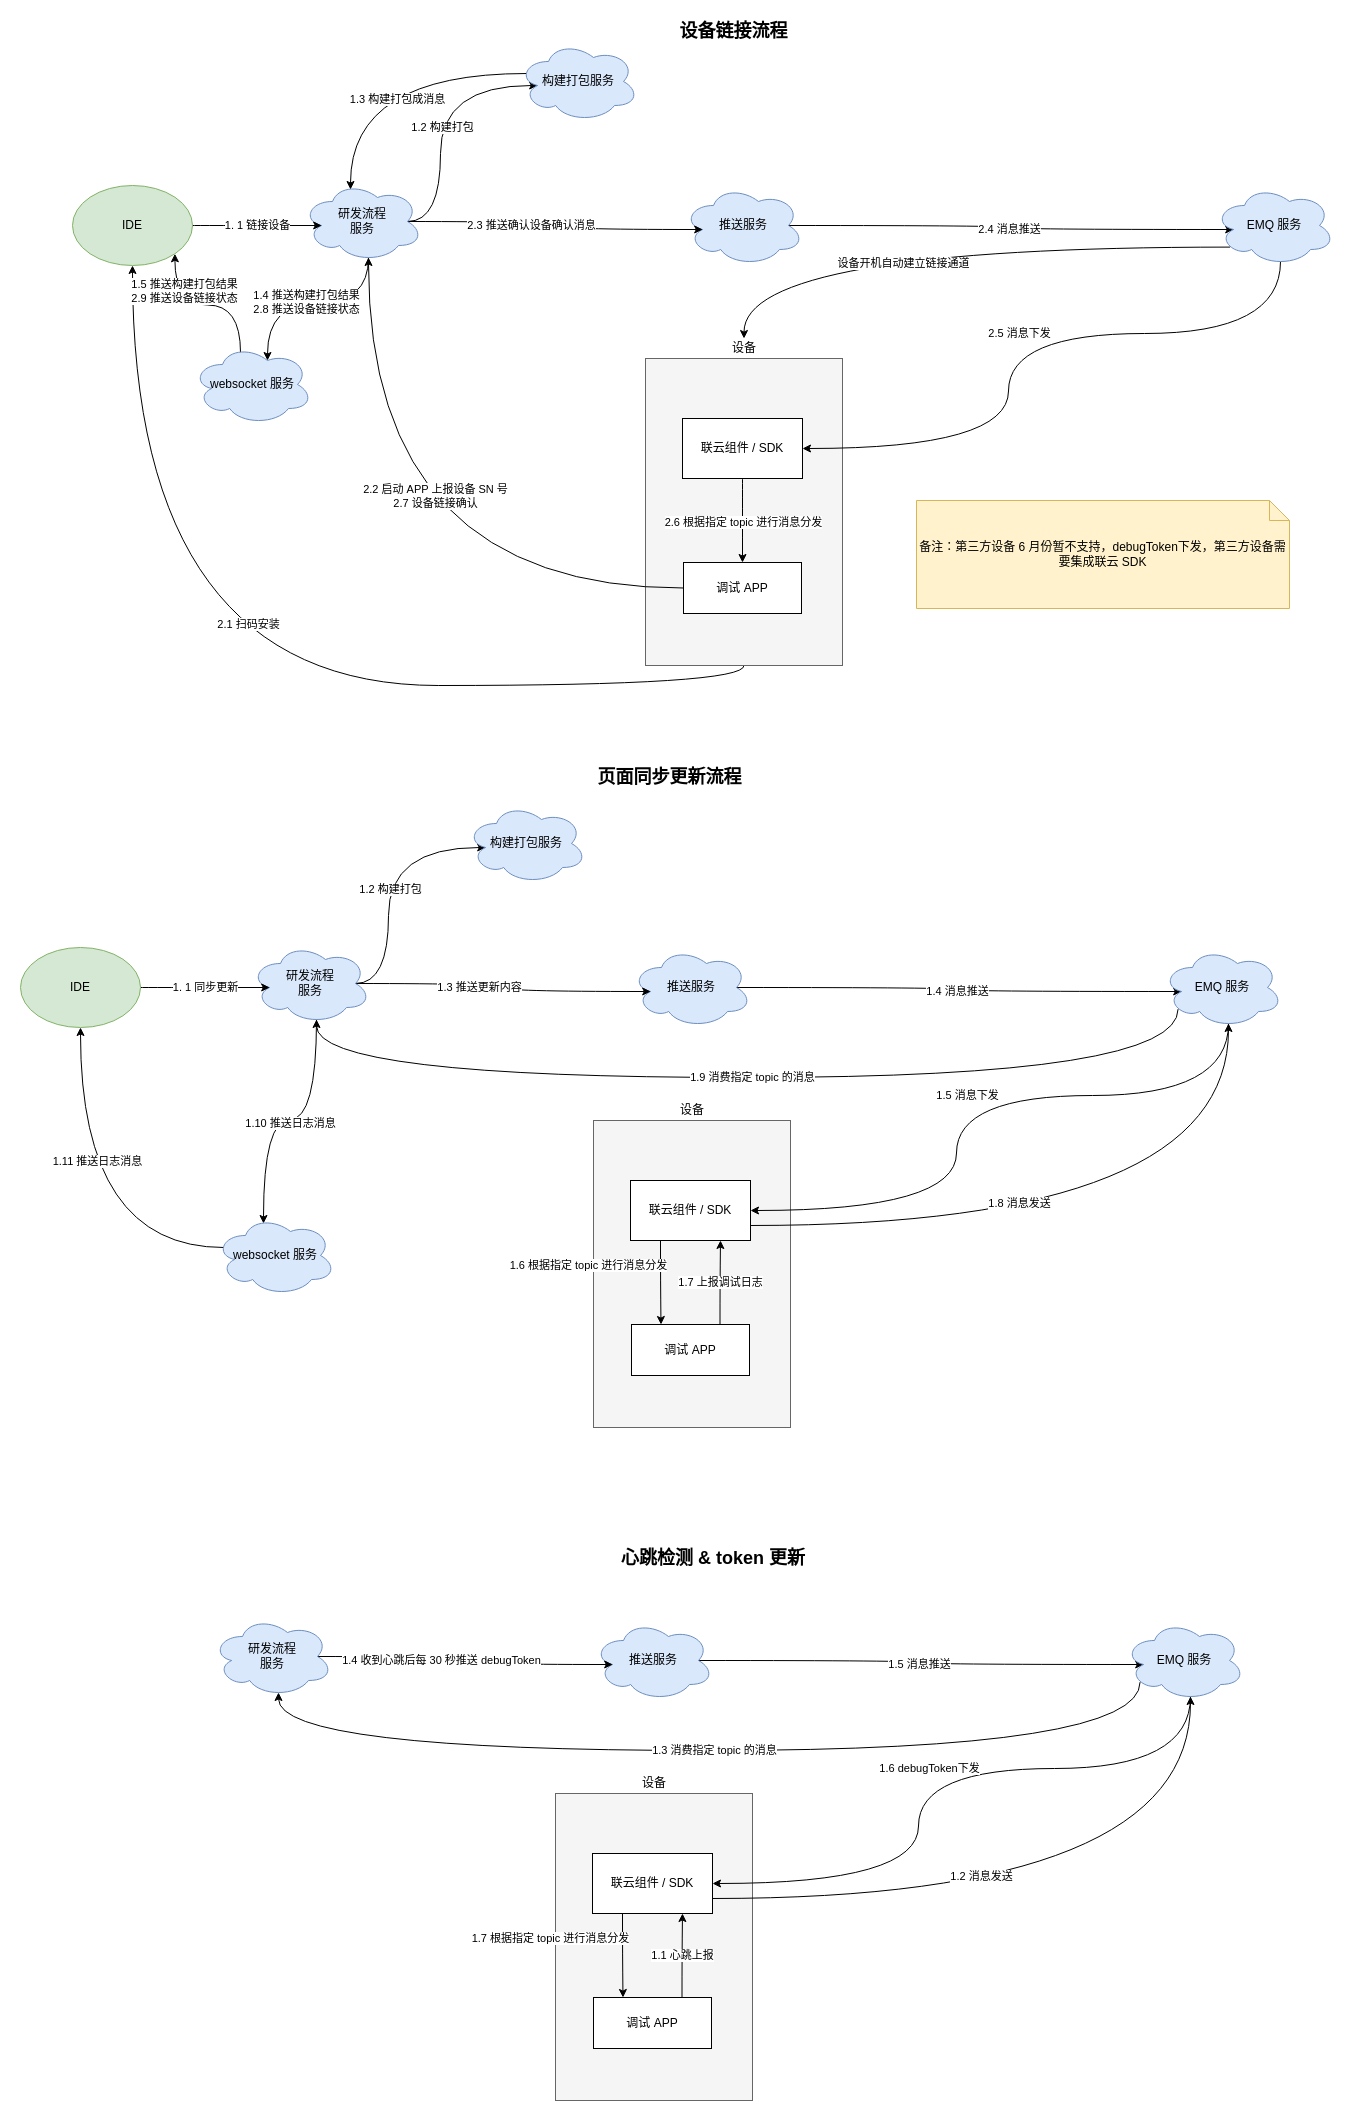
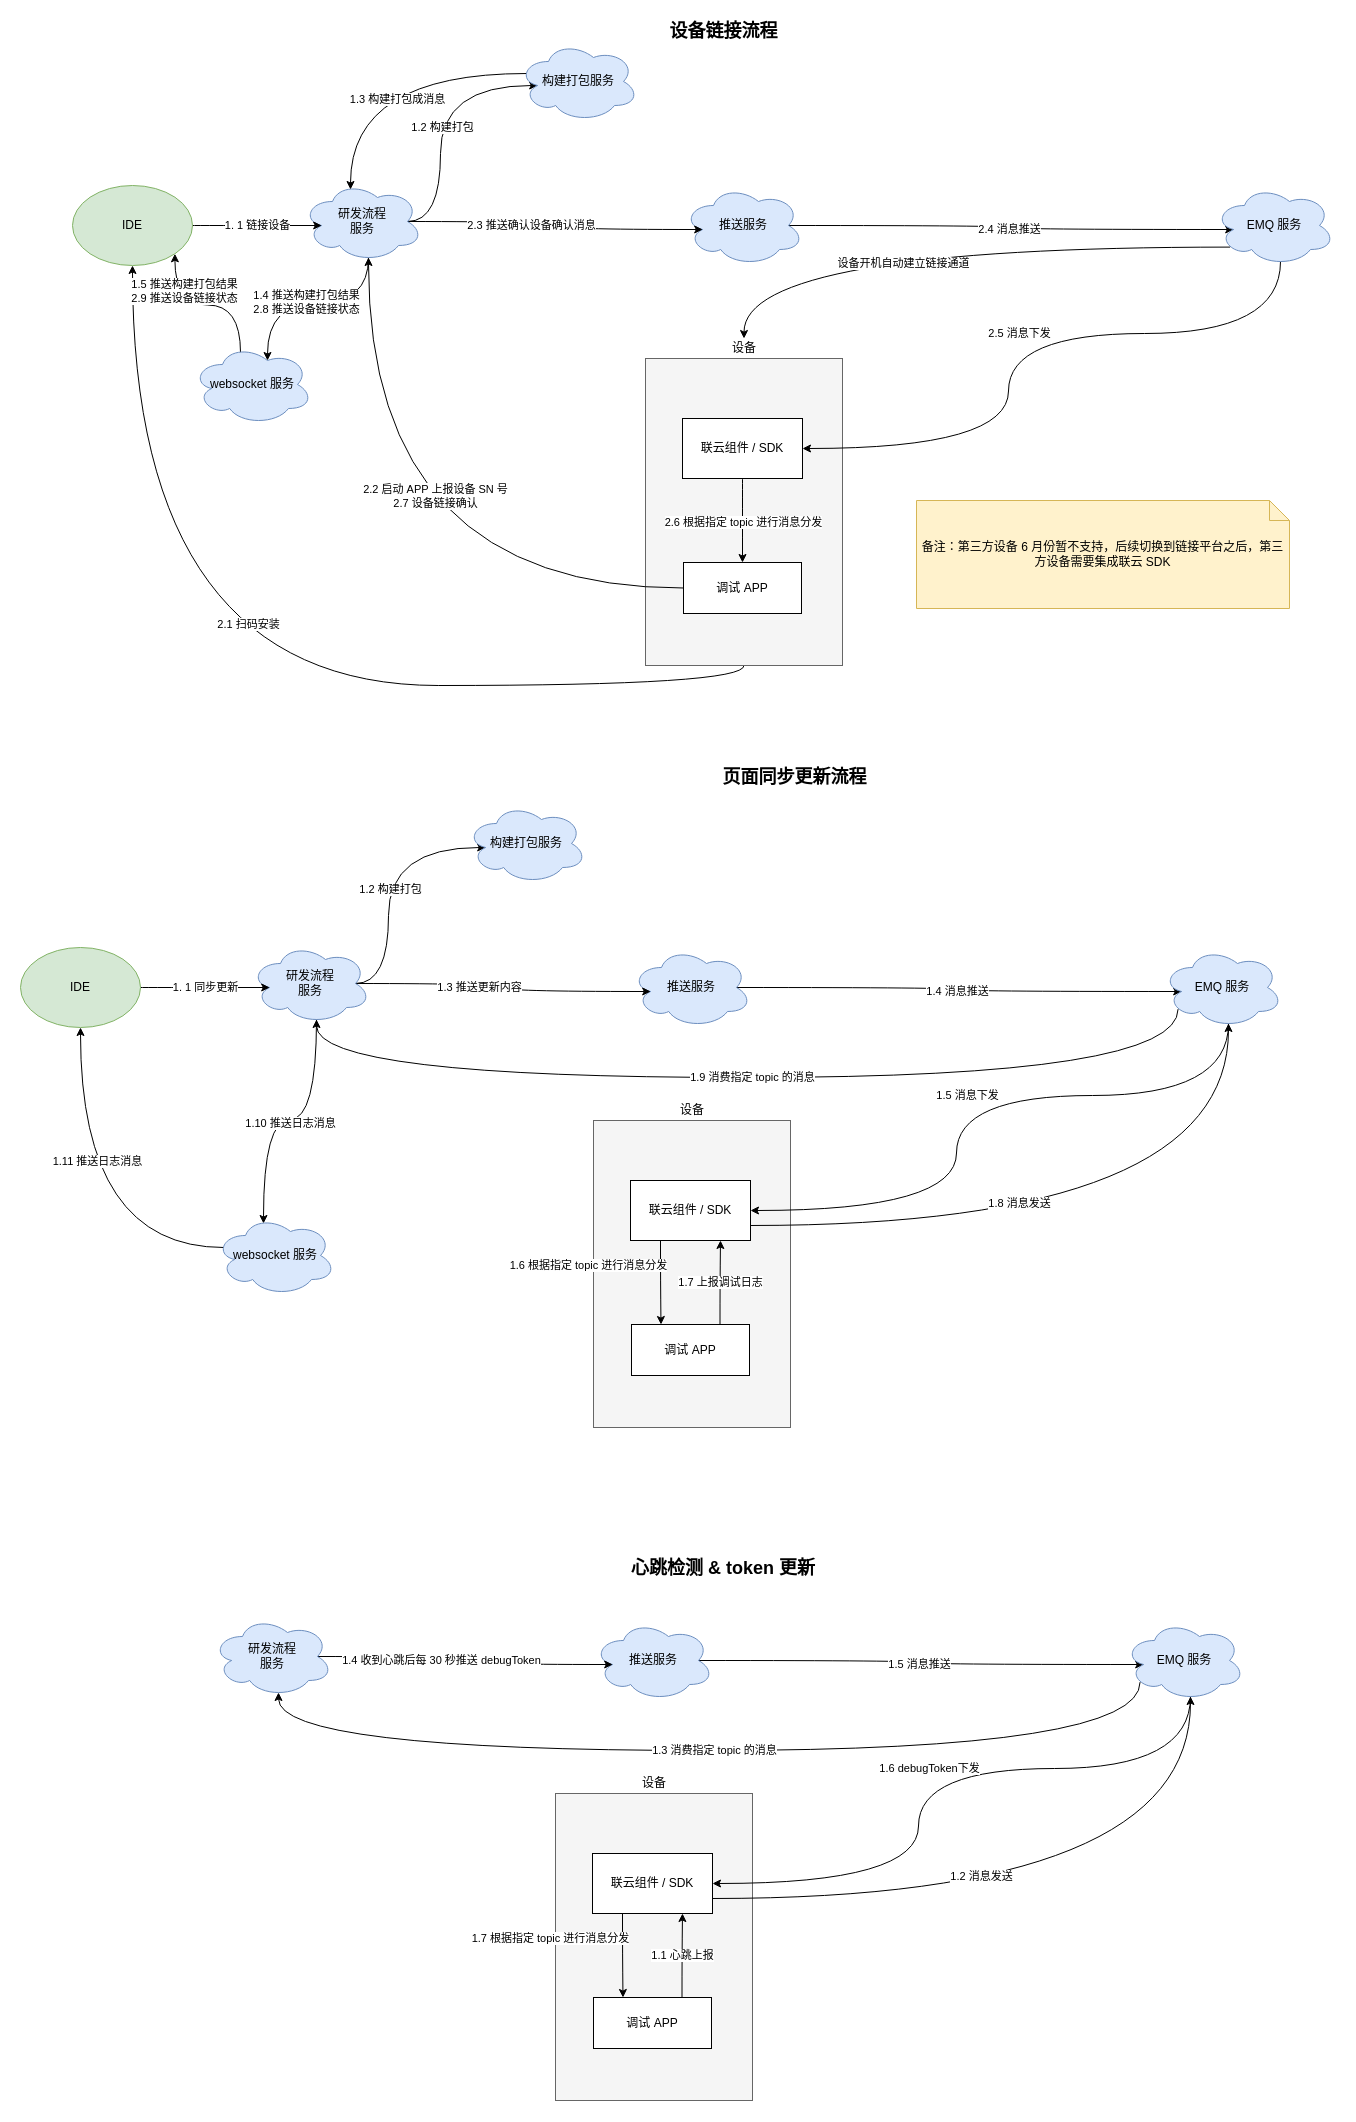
(734, 31) -> (724, 31)
(1103, 555) -> (1103, 555)
(670, 778) -> (795, 778)
(714, 1559) -> (724, 1569)
